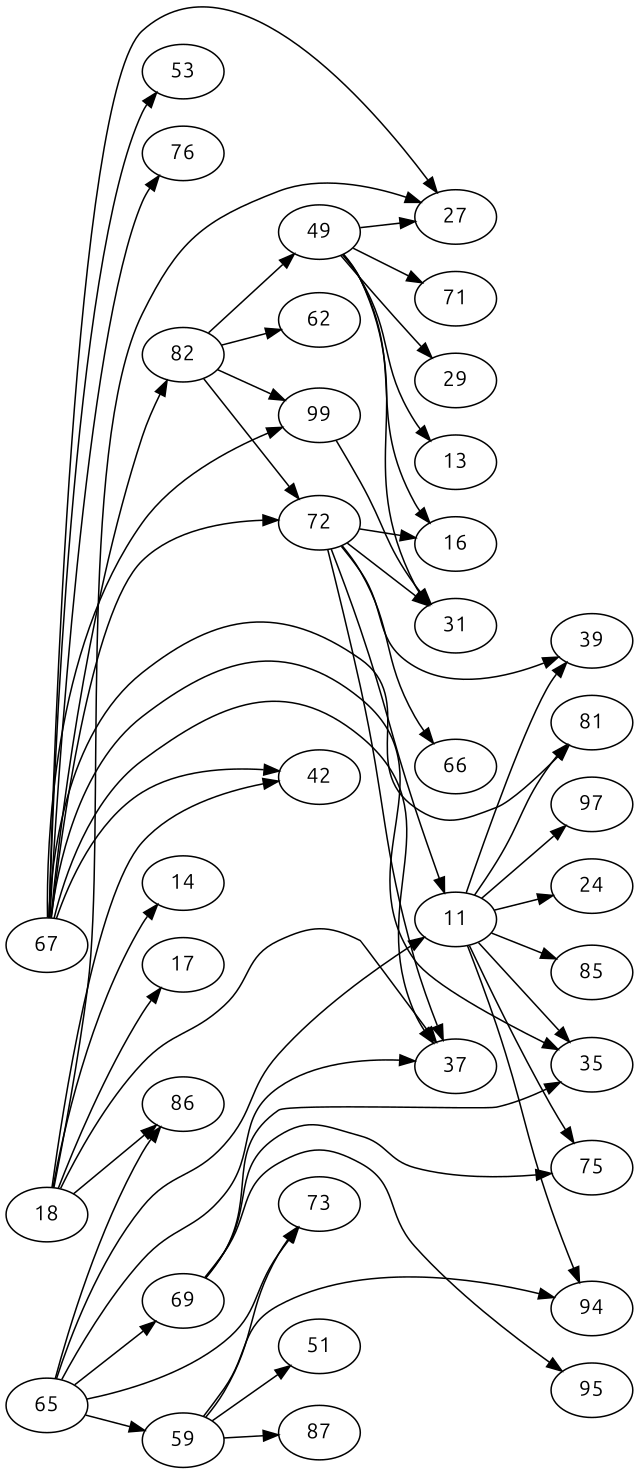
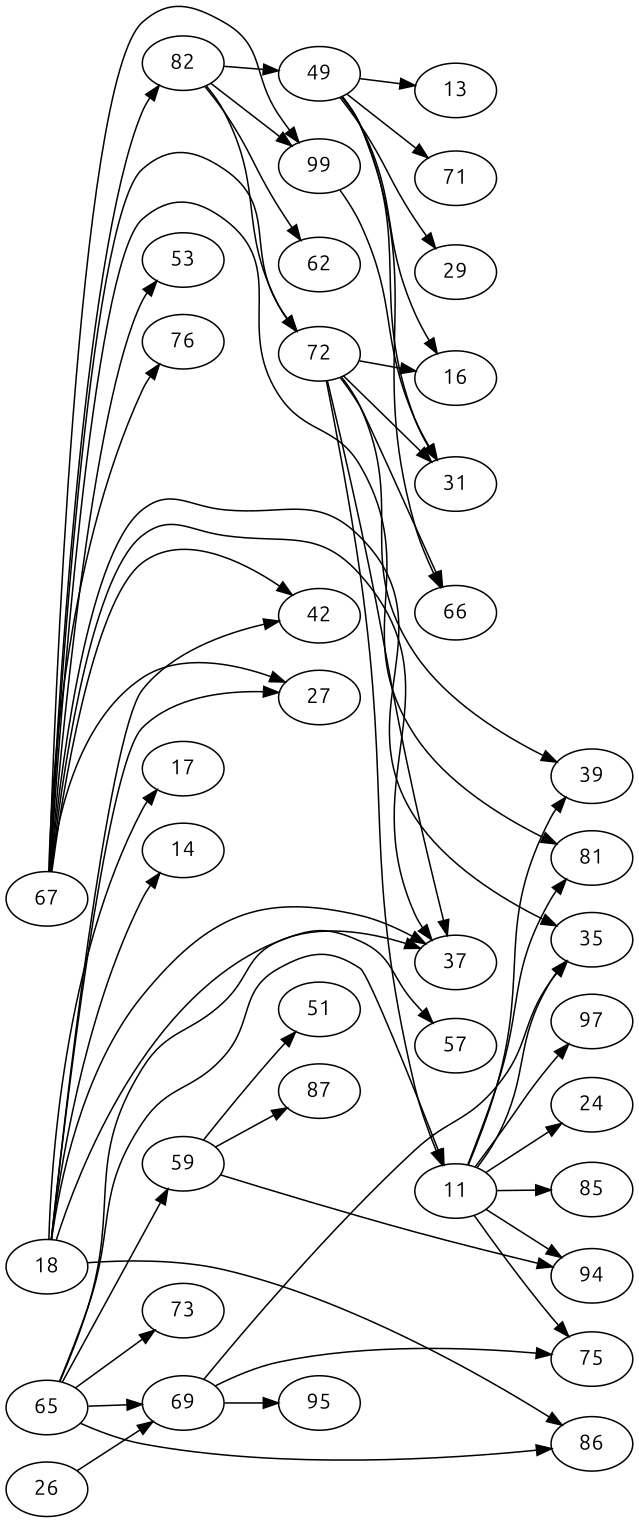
(380, 225) -> (395, 394)
none -> (456, 1046)
(250, 1330) -> none
none -> (47, 1489)
